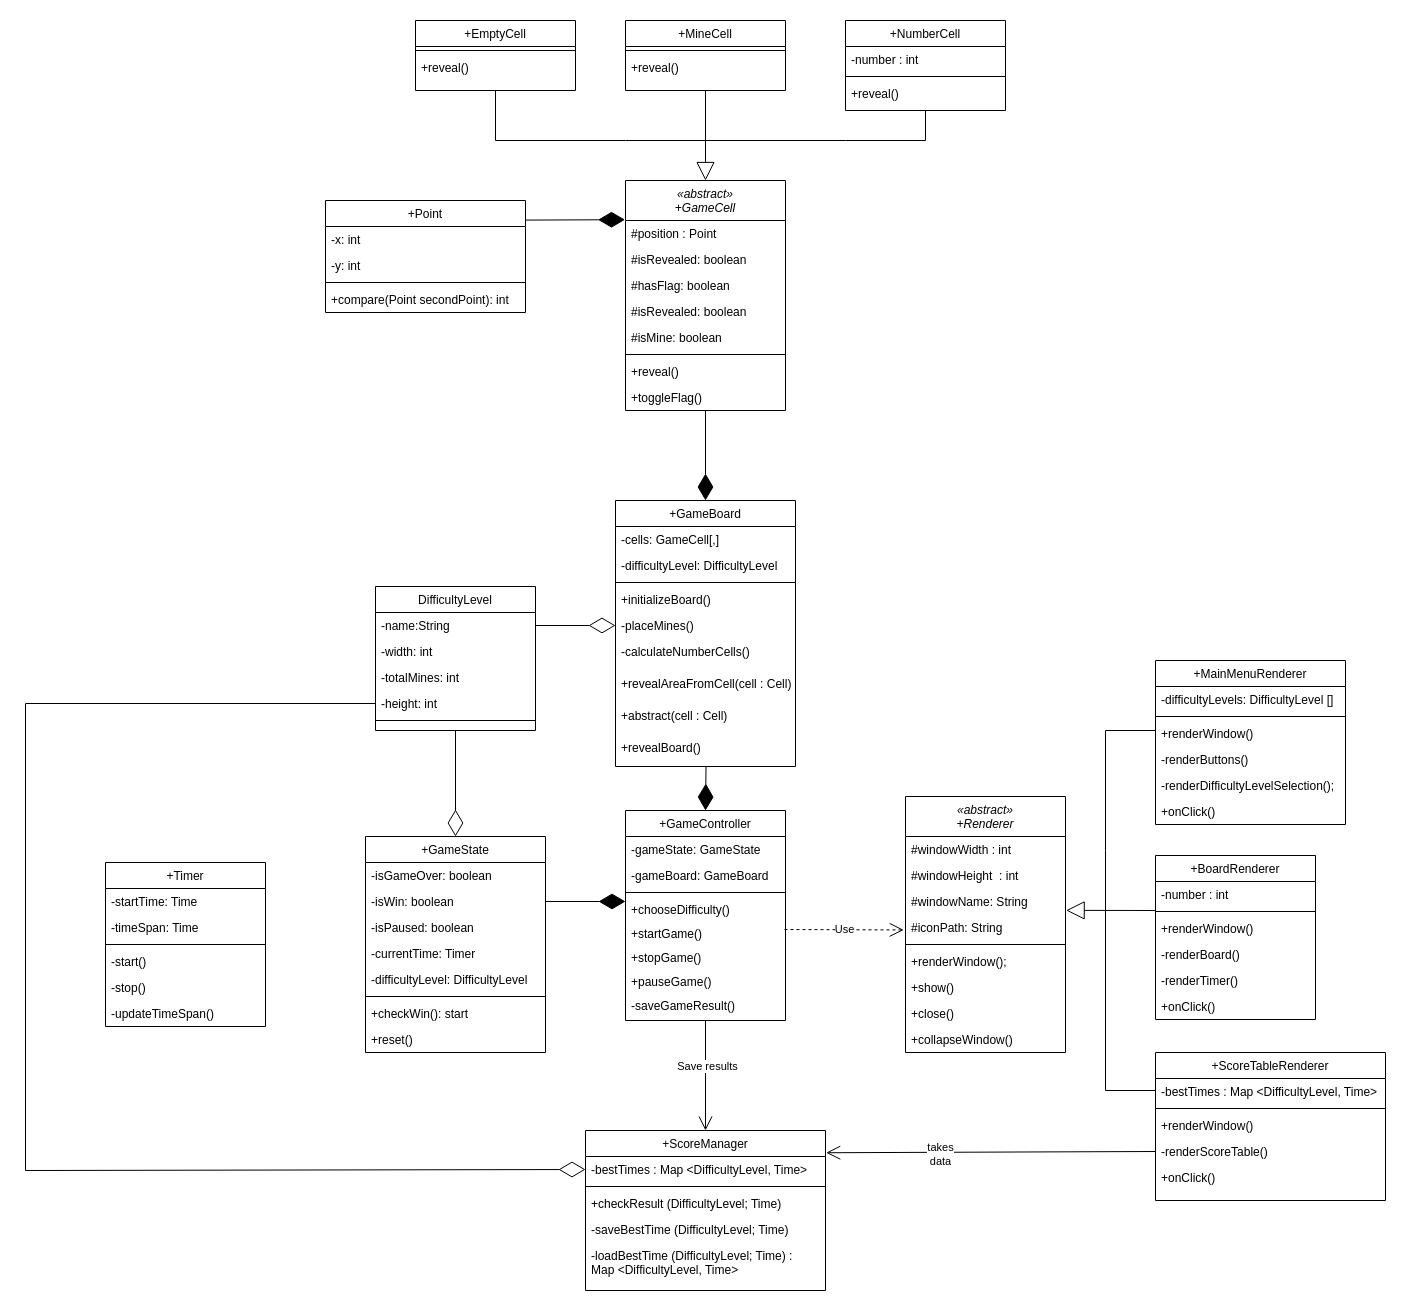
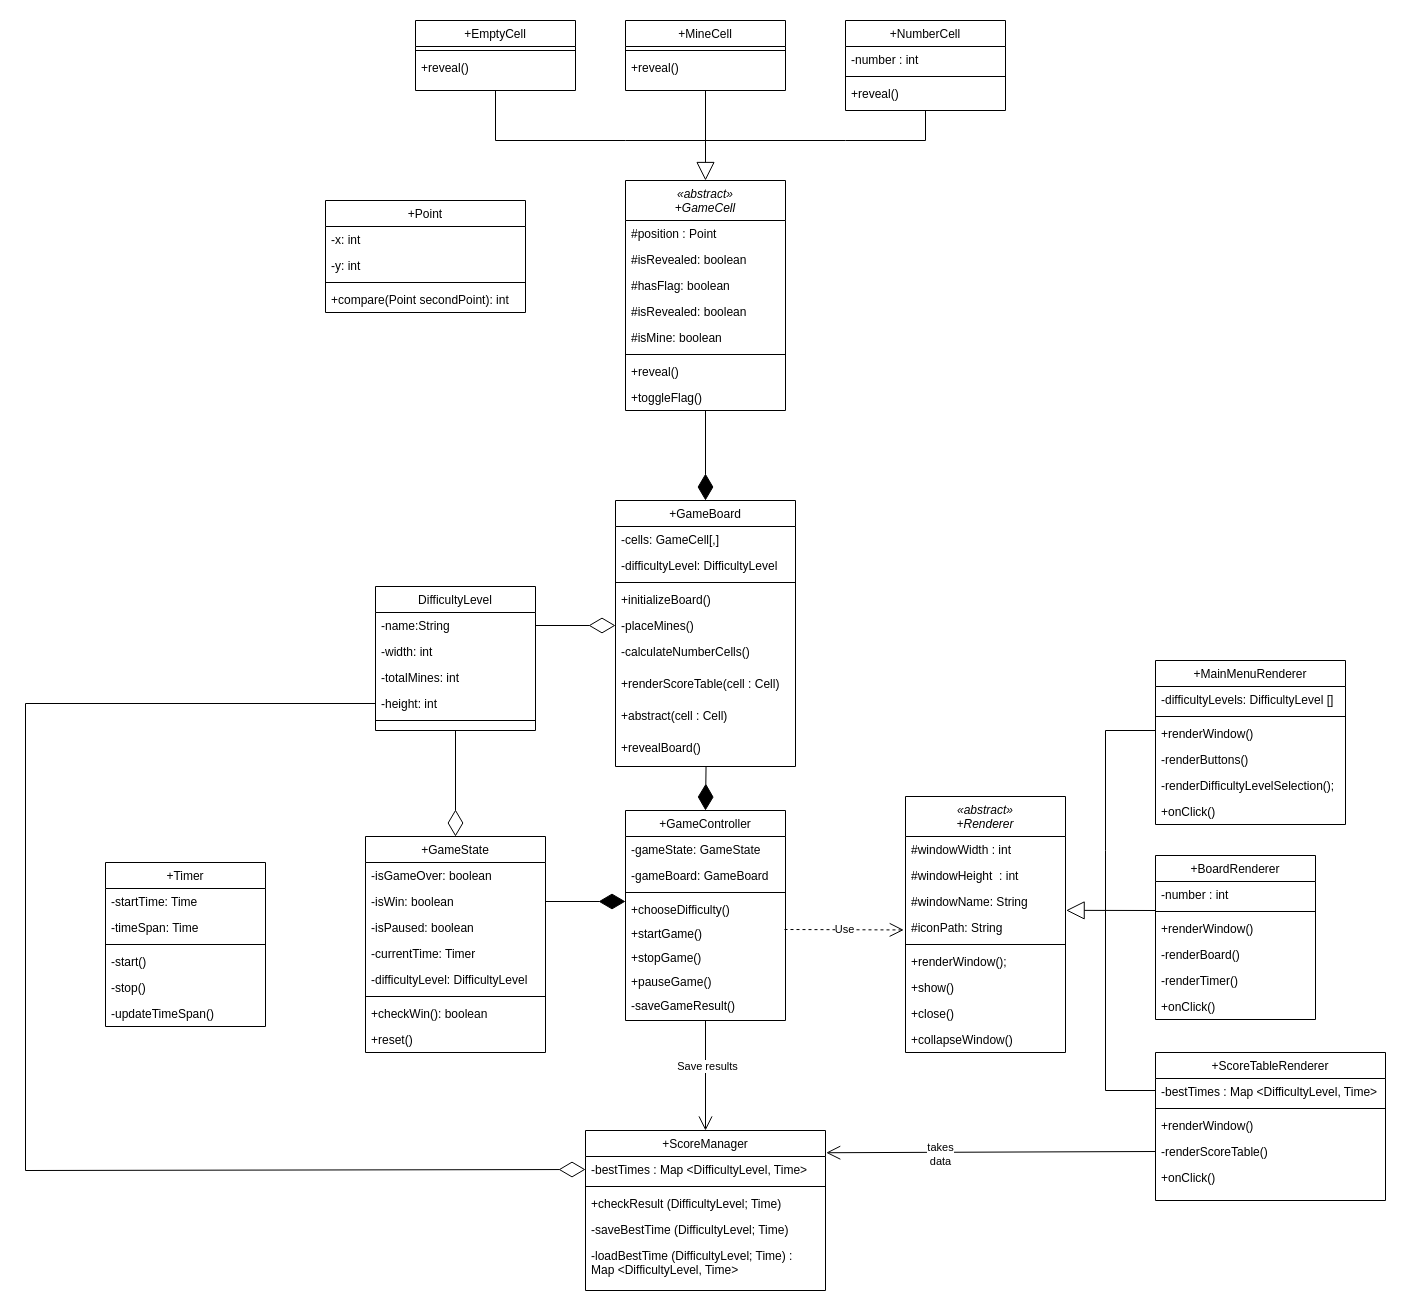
(562, 220) -> none
(713, 684) -> (709, 684)
(427, 1014) -> (432, 1014)
